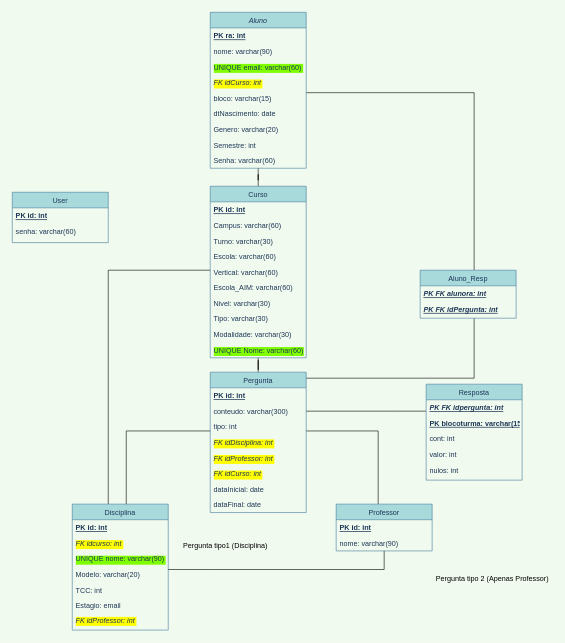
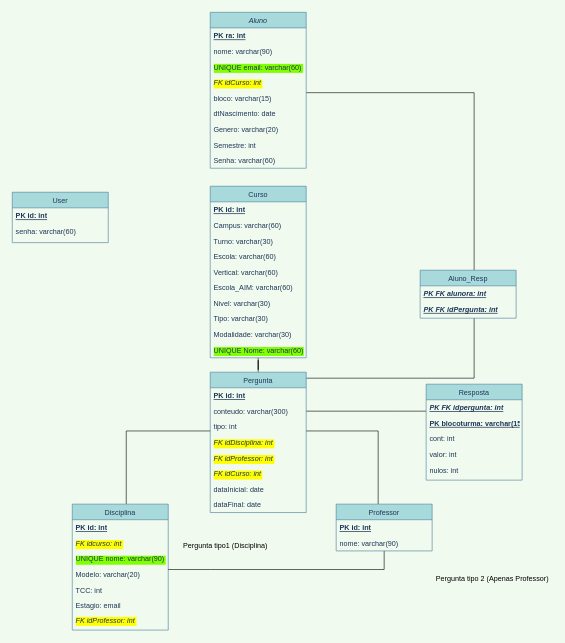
(258, 176) -> none
(108, 337) -> none
